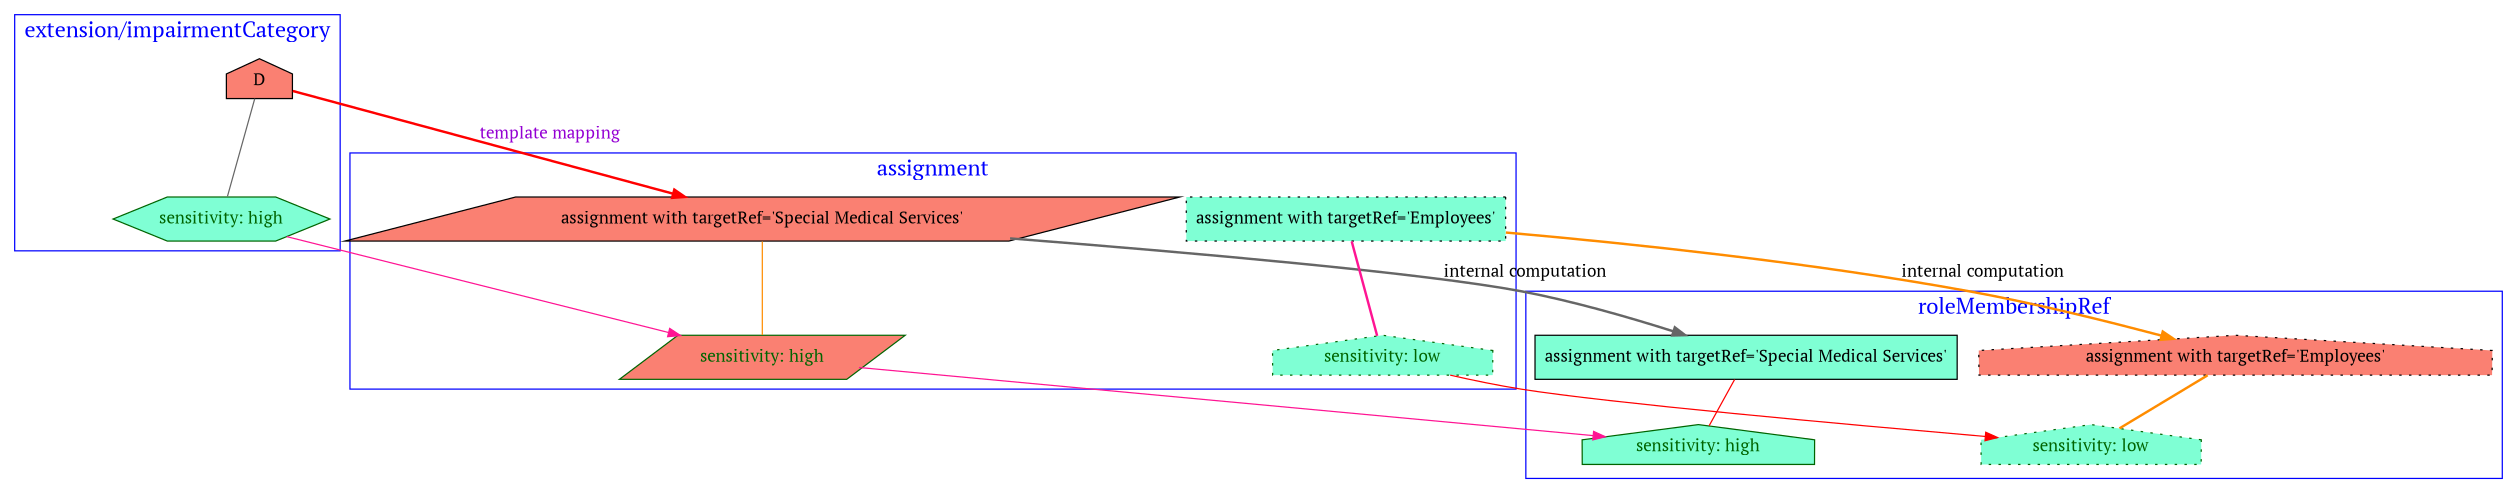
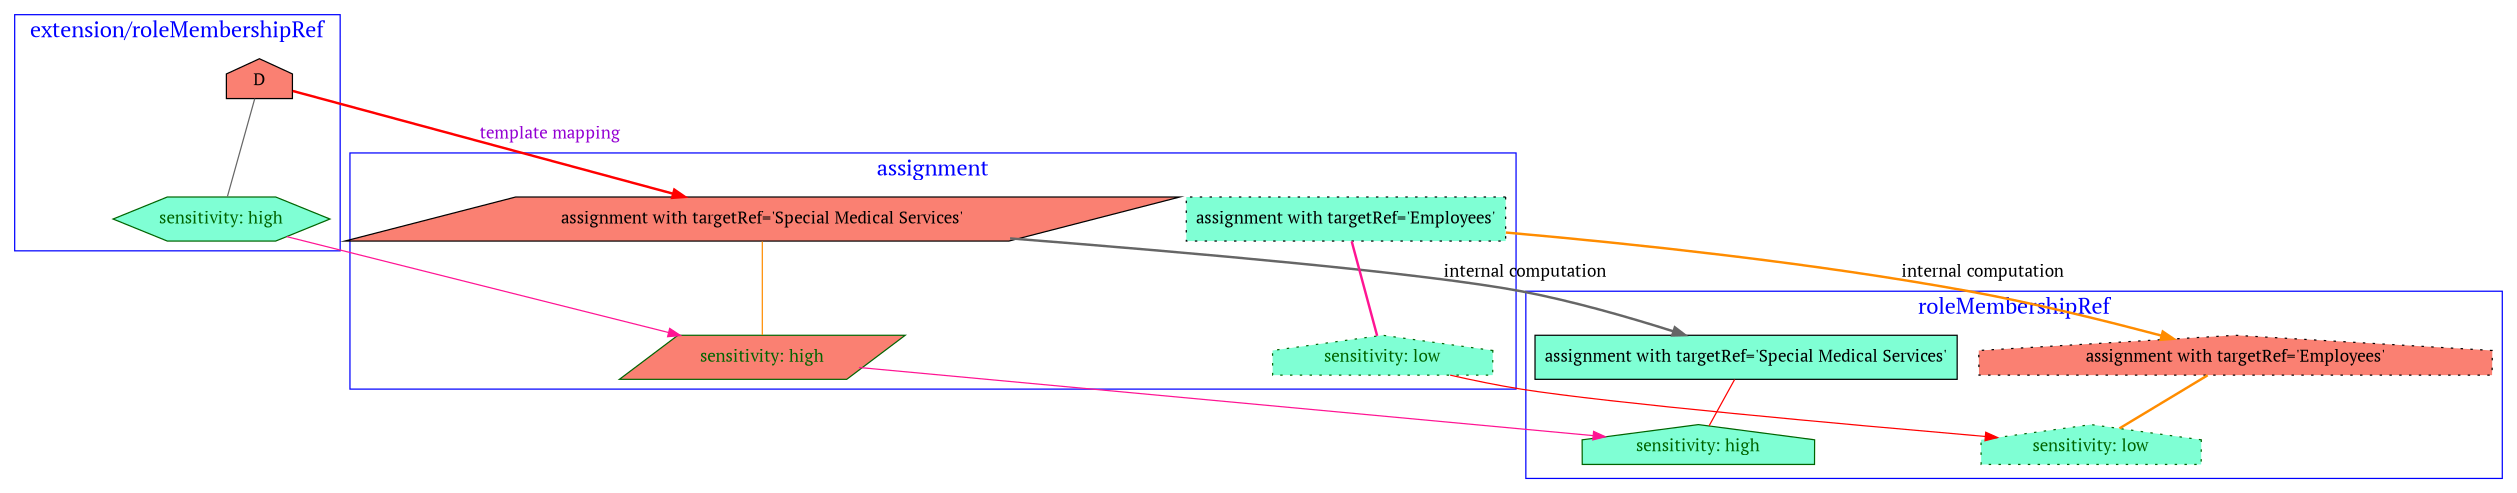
(177, 32) -> (177, 32)
